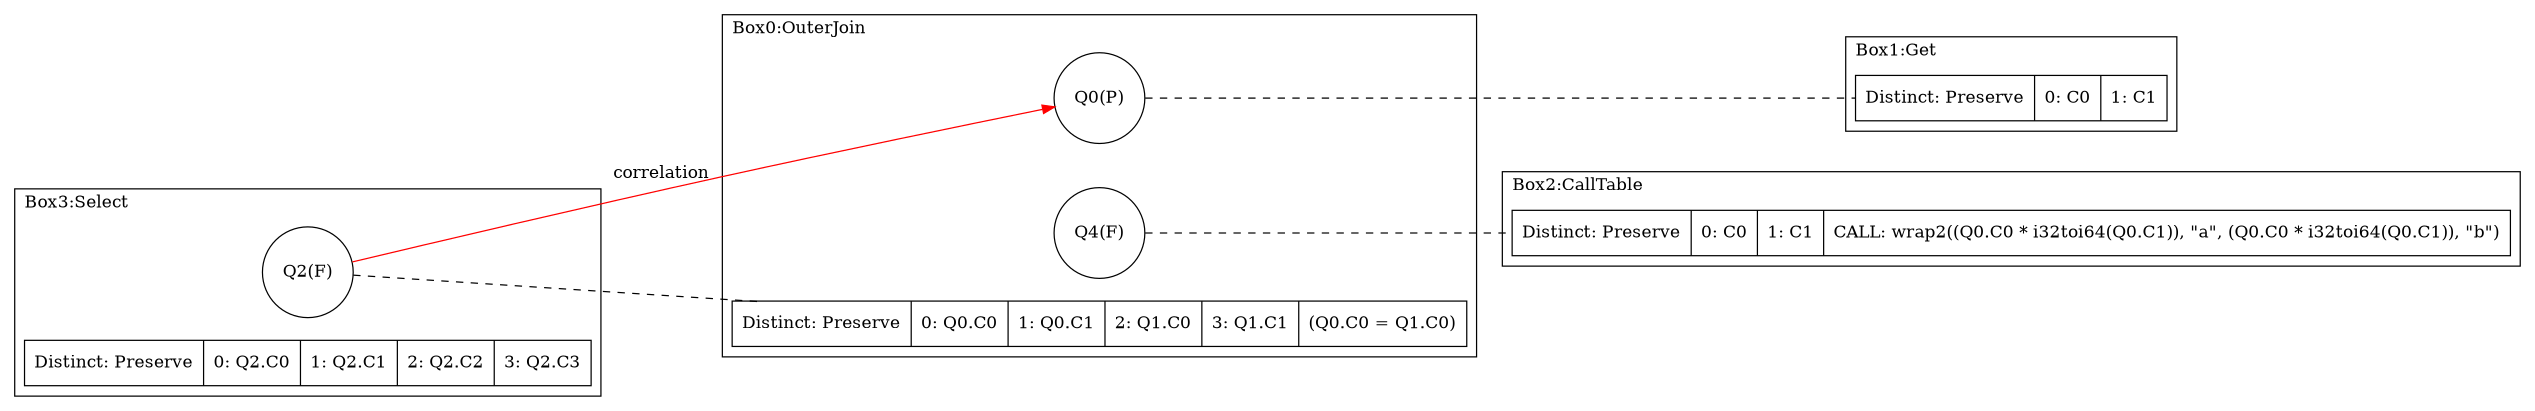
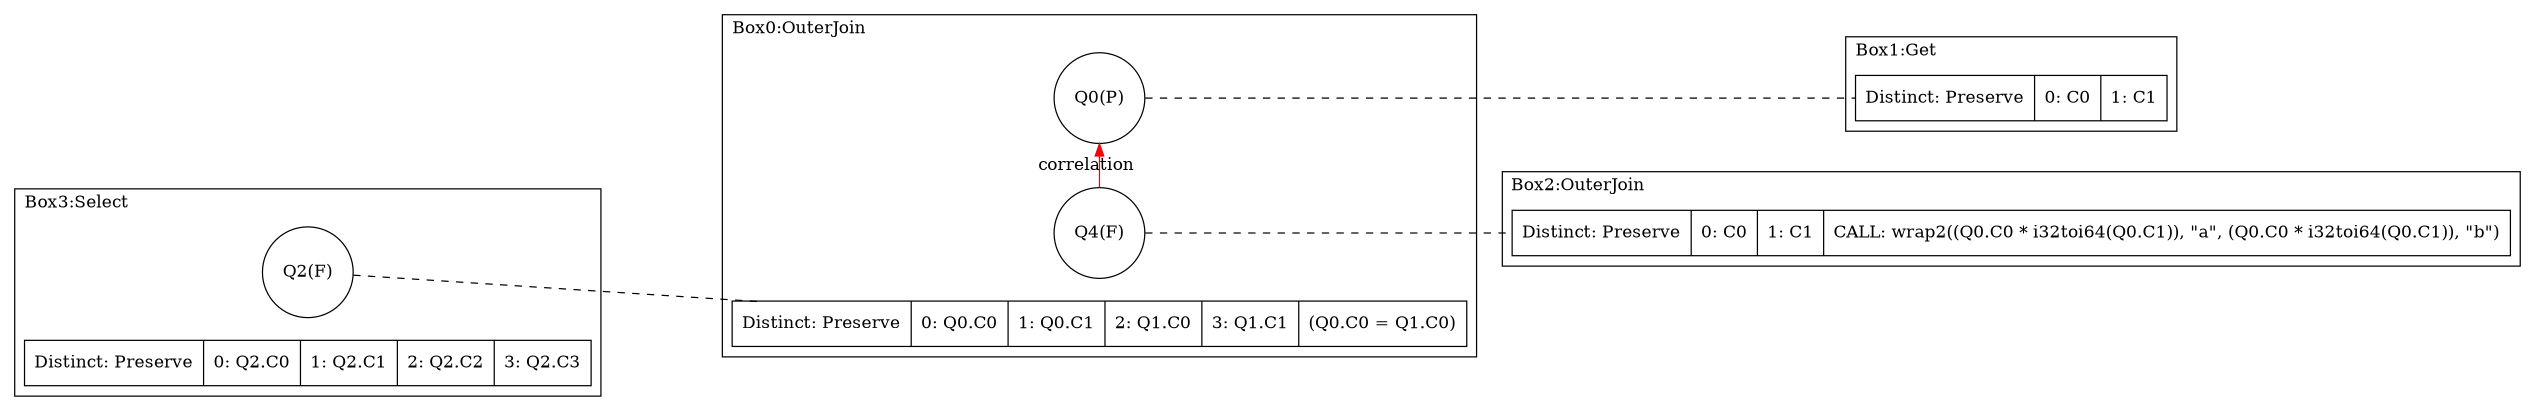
(697, 182) -> (1099, 172)
(1578, 186) -> (1578, 186)
